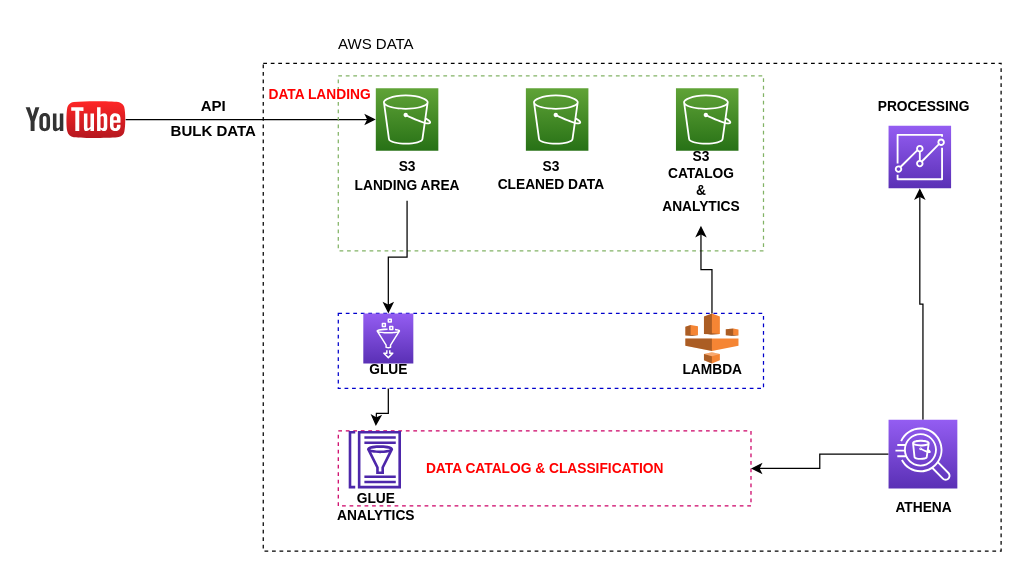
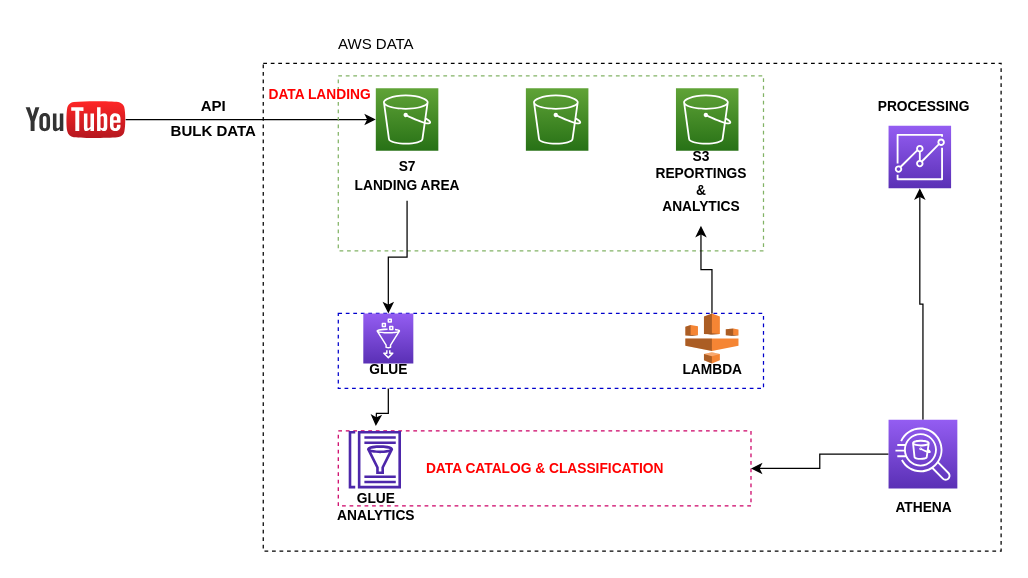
(408, 176) -> (408, 176)
(551, 176) -> none
(701, 182) -> (701, 182)
